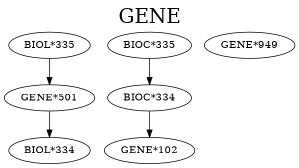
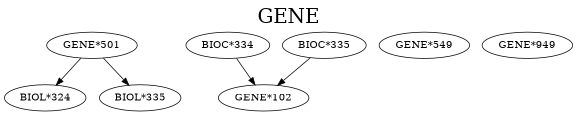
none -> (424, 45)
(49, 68) -> (114, 69)
(150, 68) -> (297, 69)
(49, 150) -> (45, 98)
